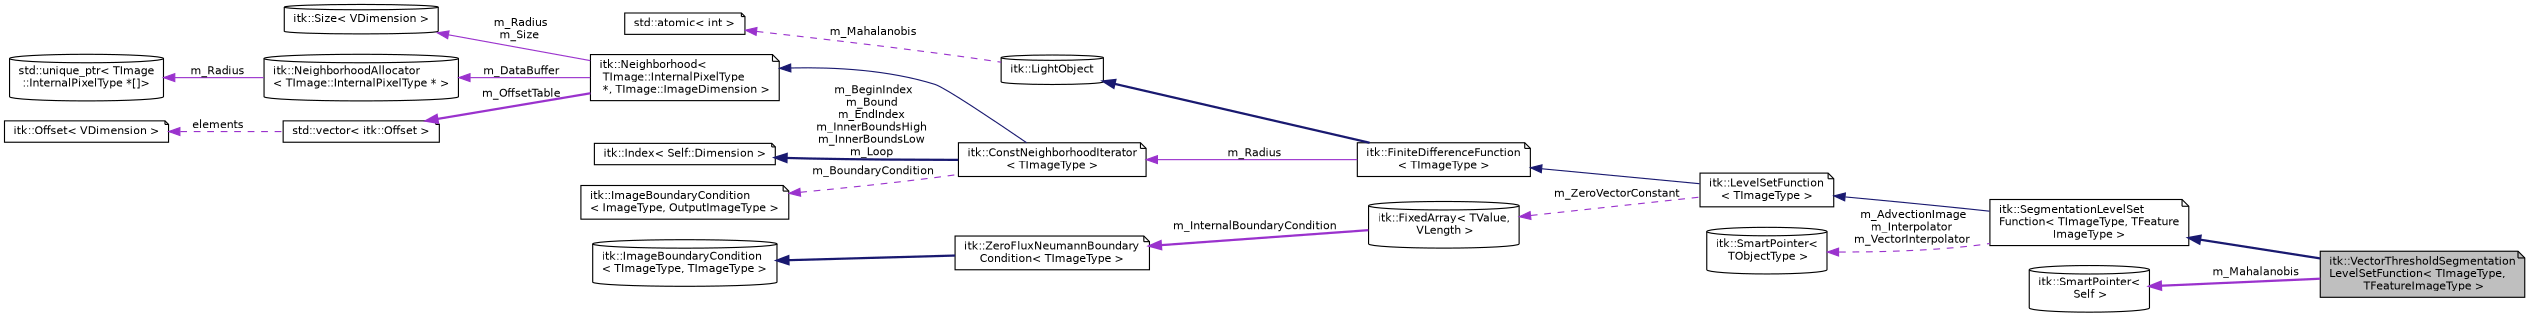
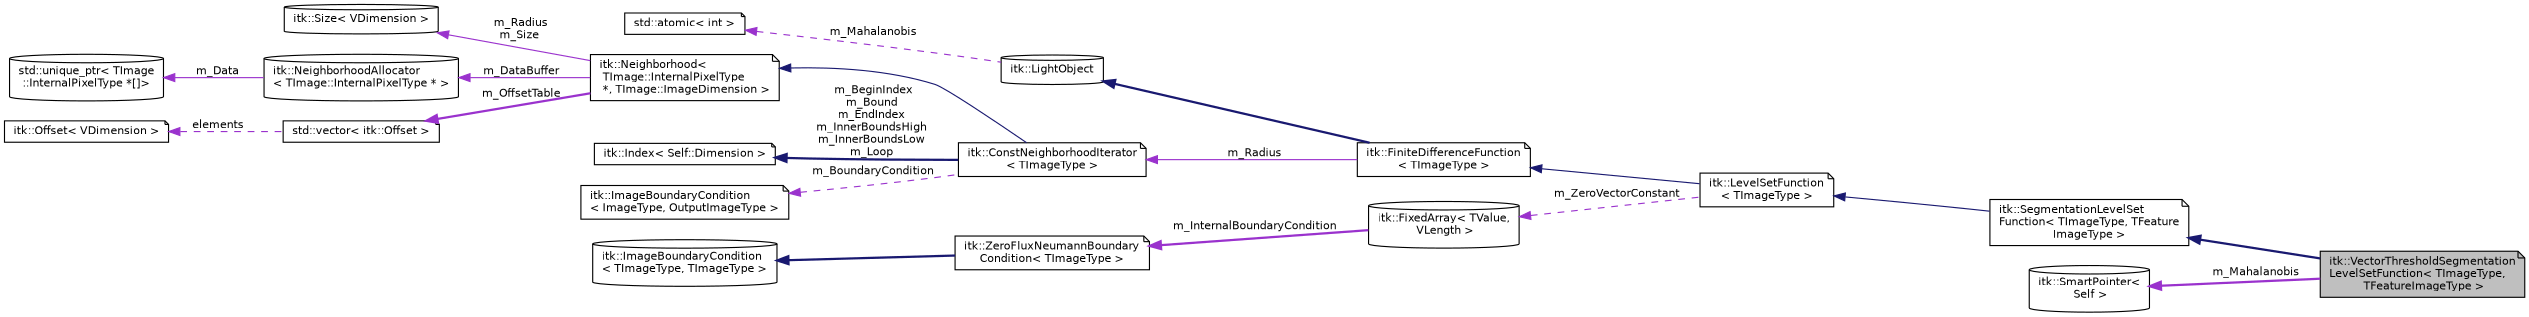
(216, 71) -> (216, 71)
(1767, 251) -> none
